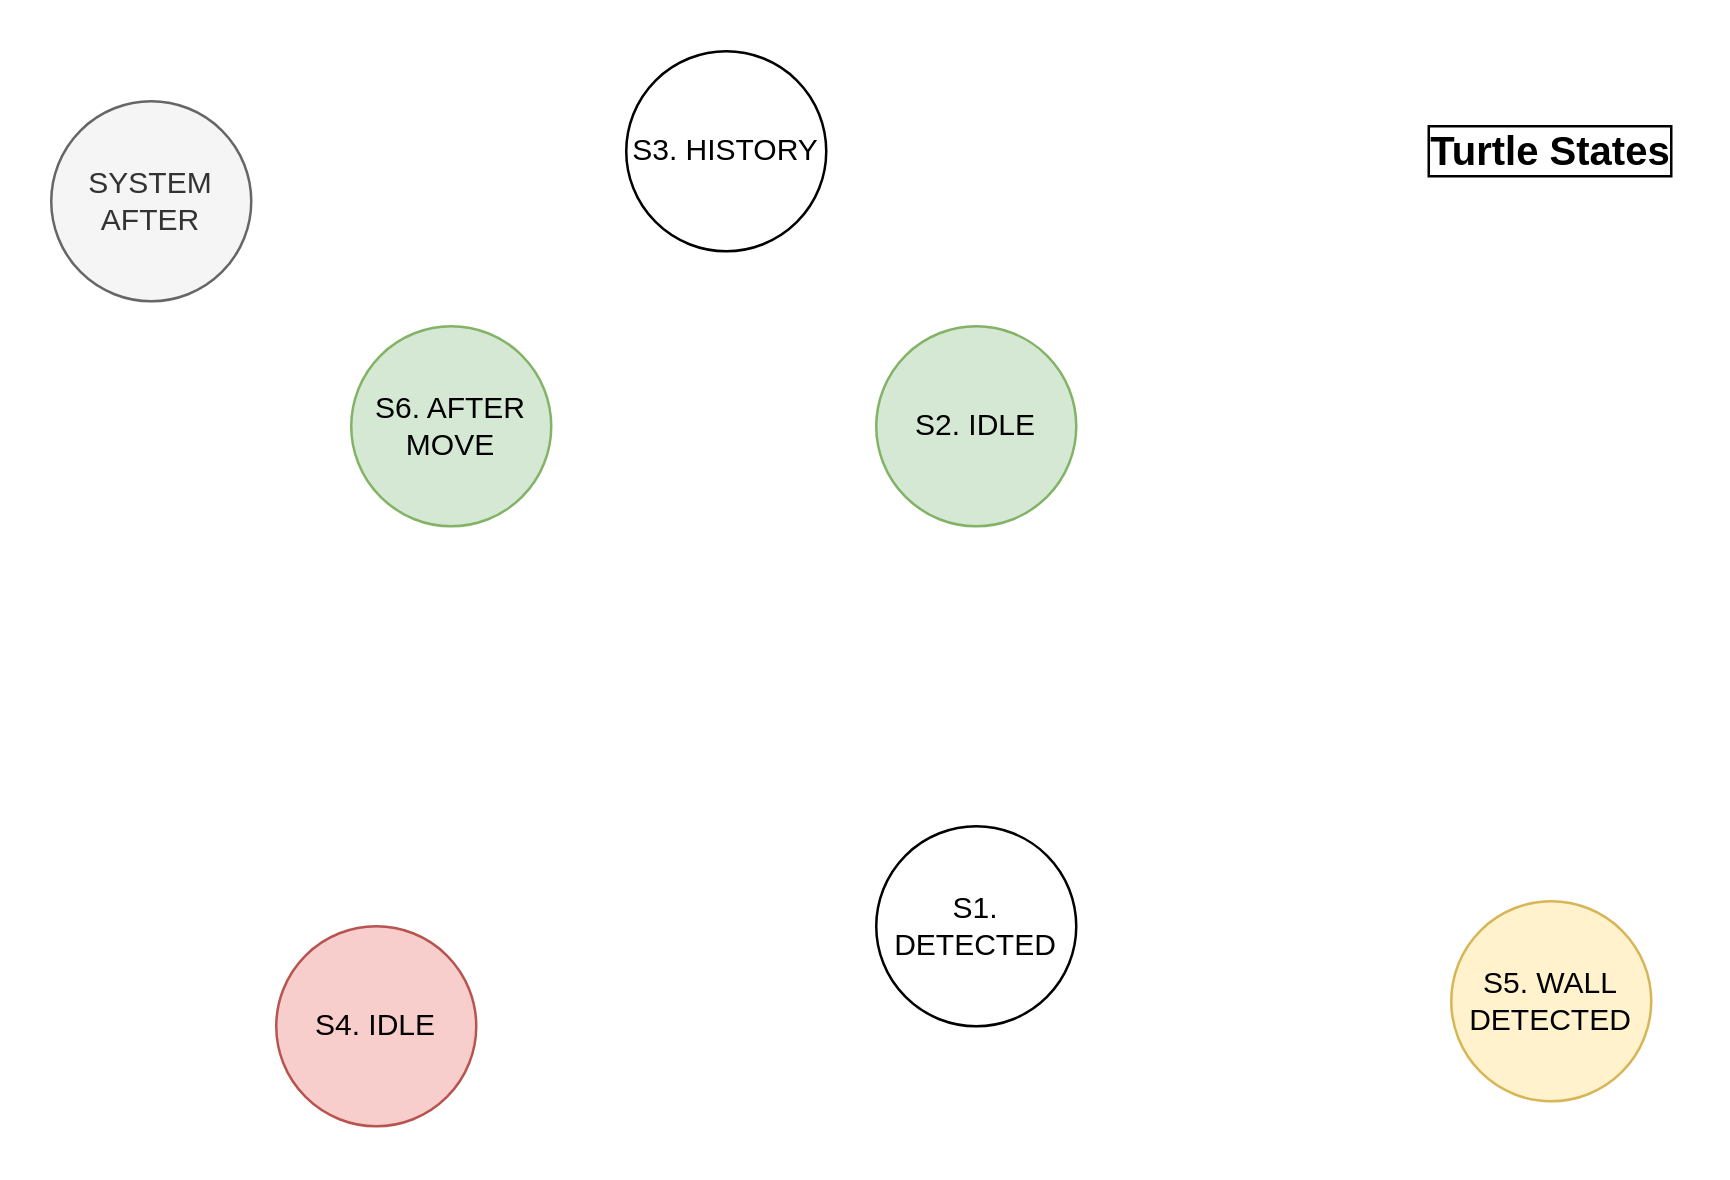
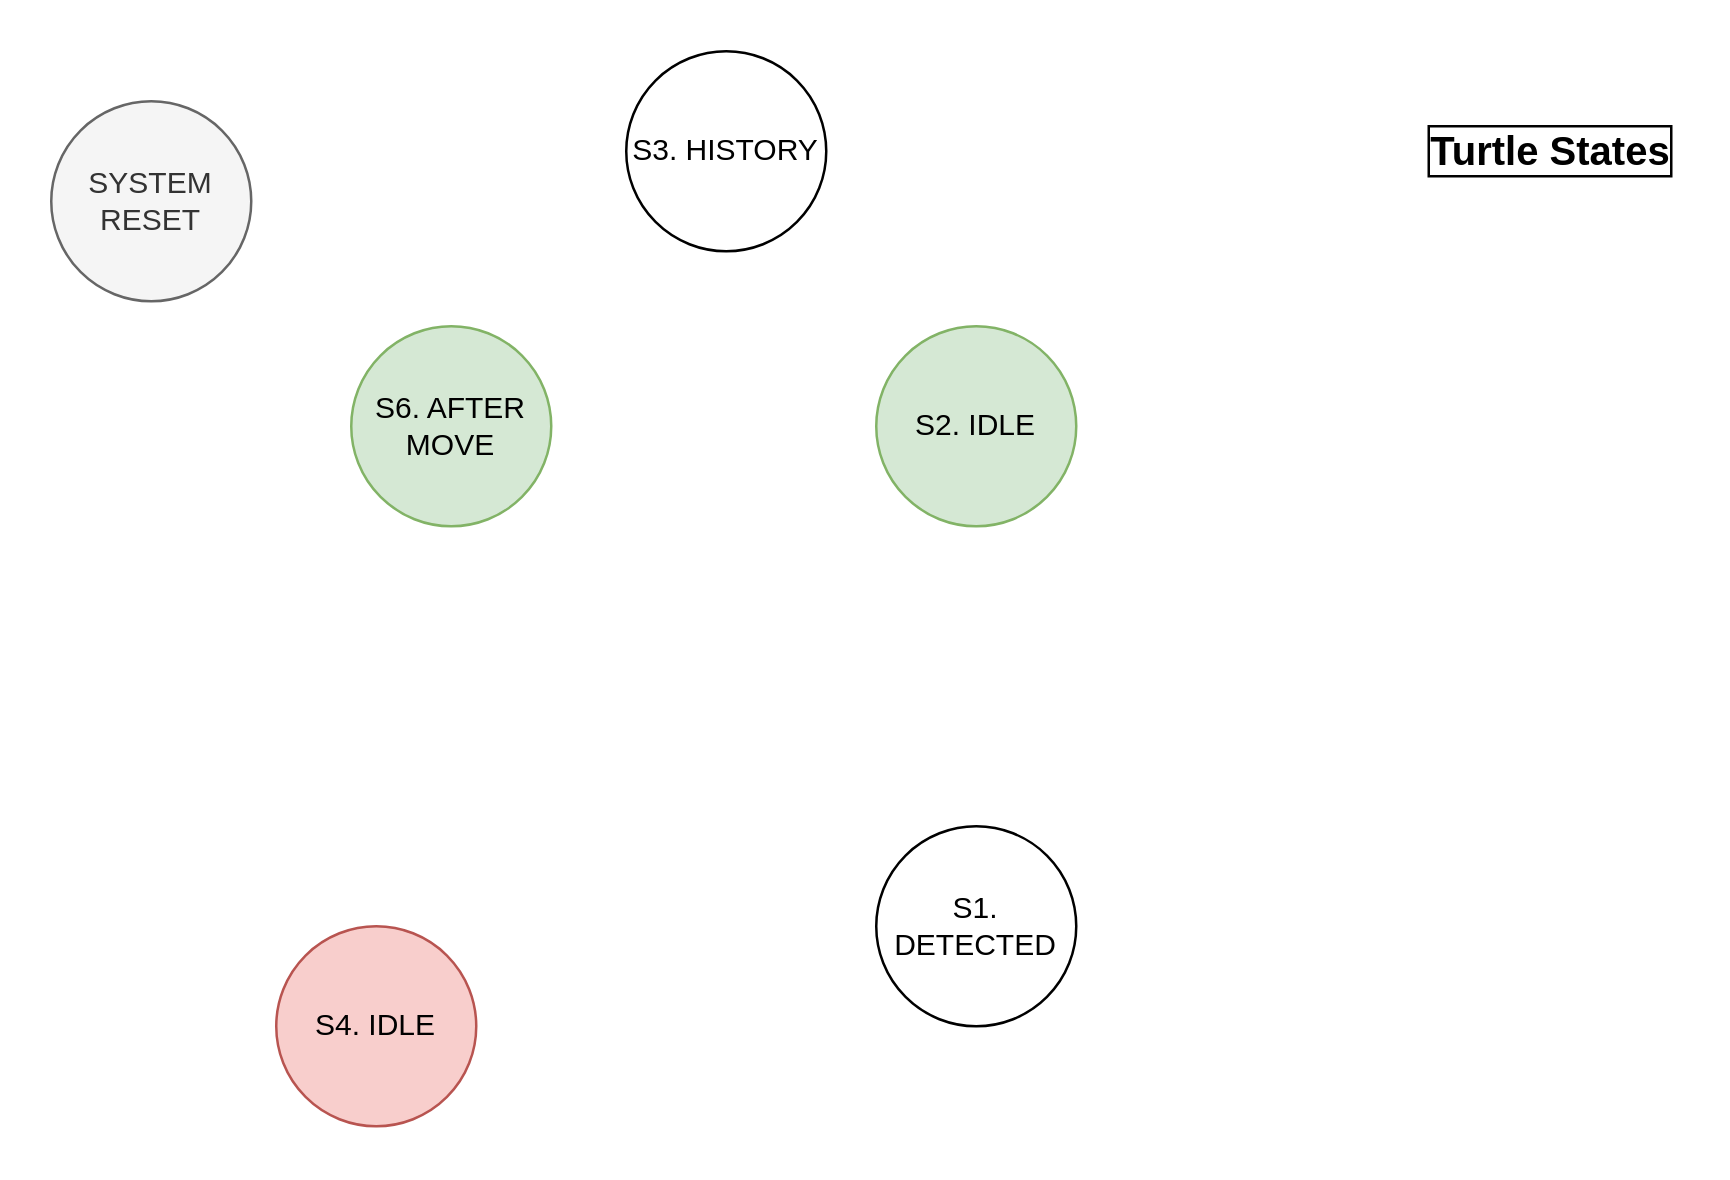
(151, 201) -> (151, 201)
(1551, 1001) -> none
